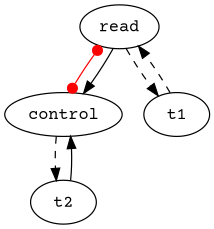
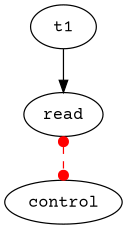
(103, 66) -> none
(138, 68) -> none
(84, 69) -> (63, 158)
(159, 74) -> (63, 65)
(63, 202) -> none
